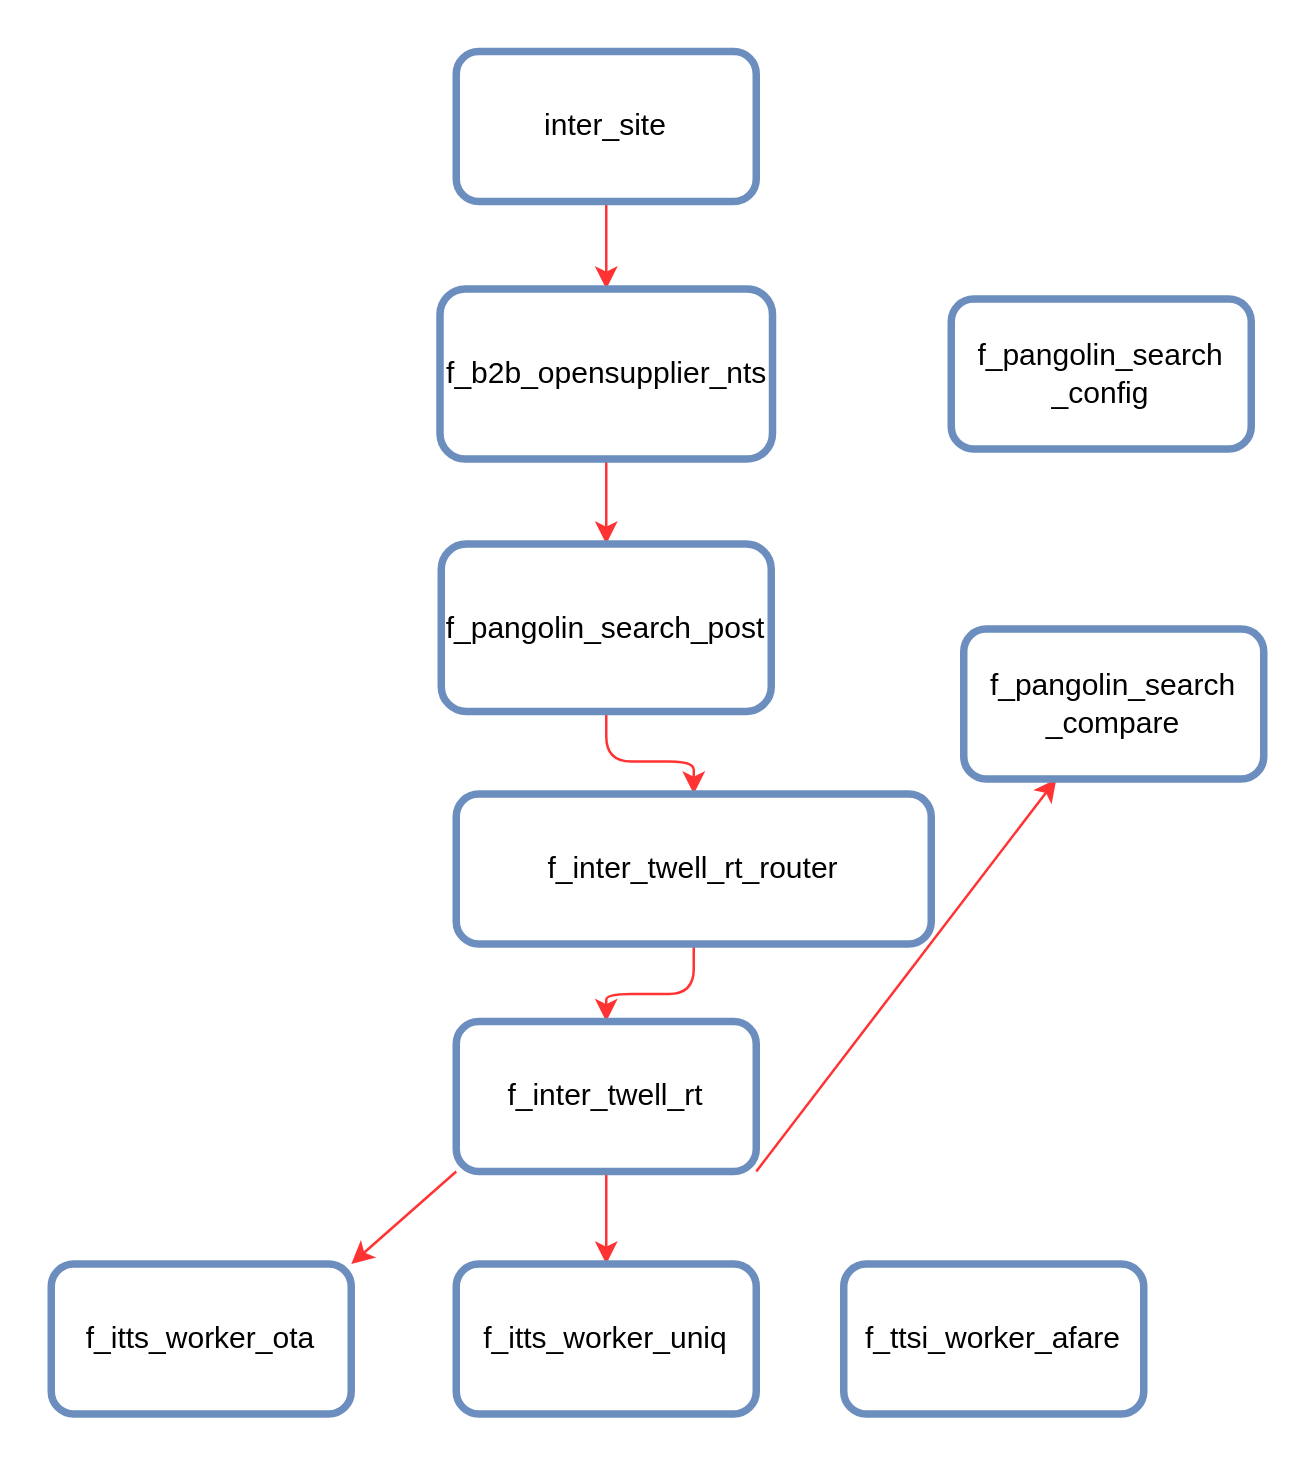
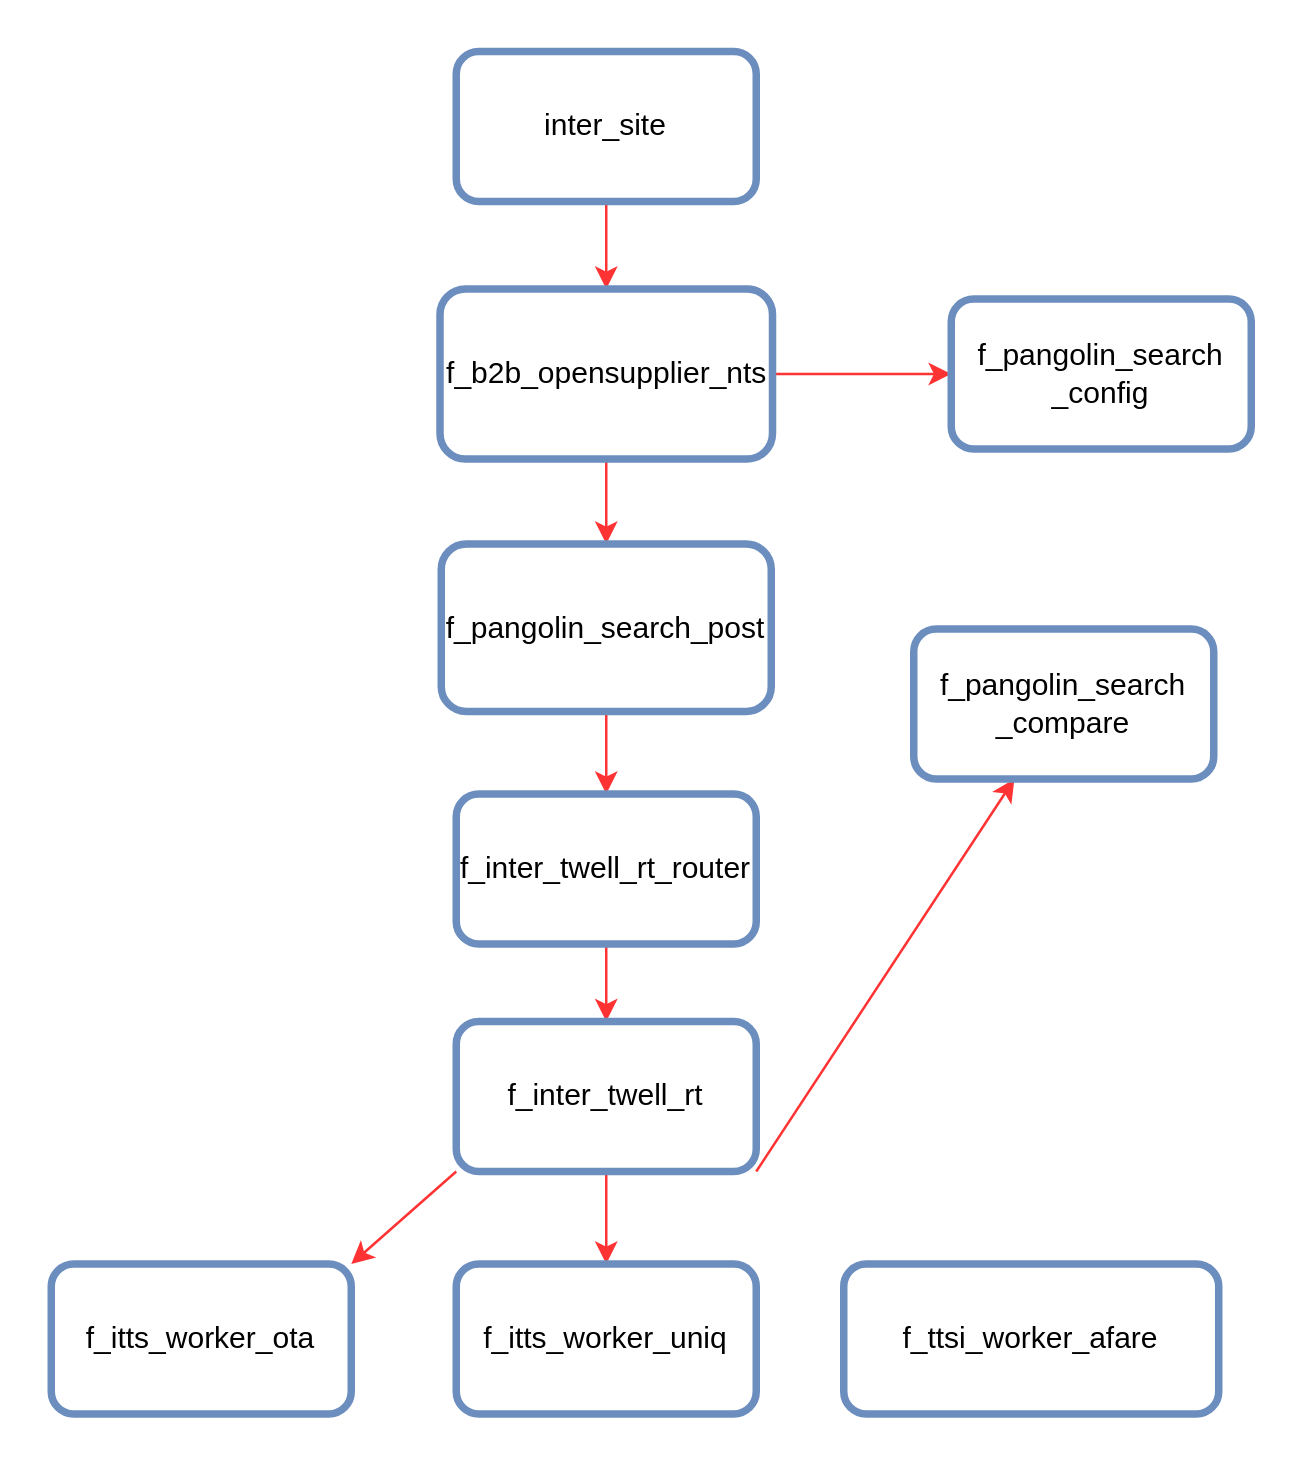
none -> (854, 374)
(1114, 704) -> (1064, 704)
(694, 869) -> (606, 869)
(994, 1339) -> (1031, 1339)
